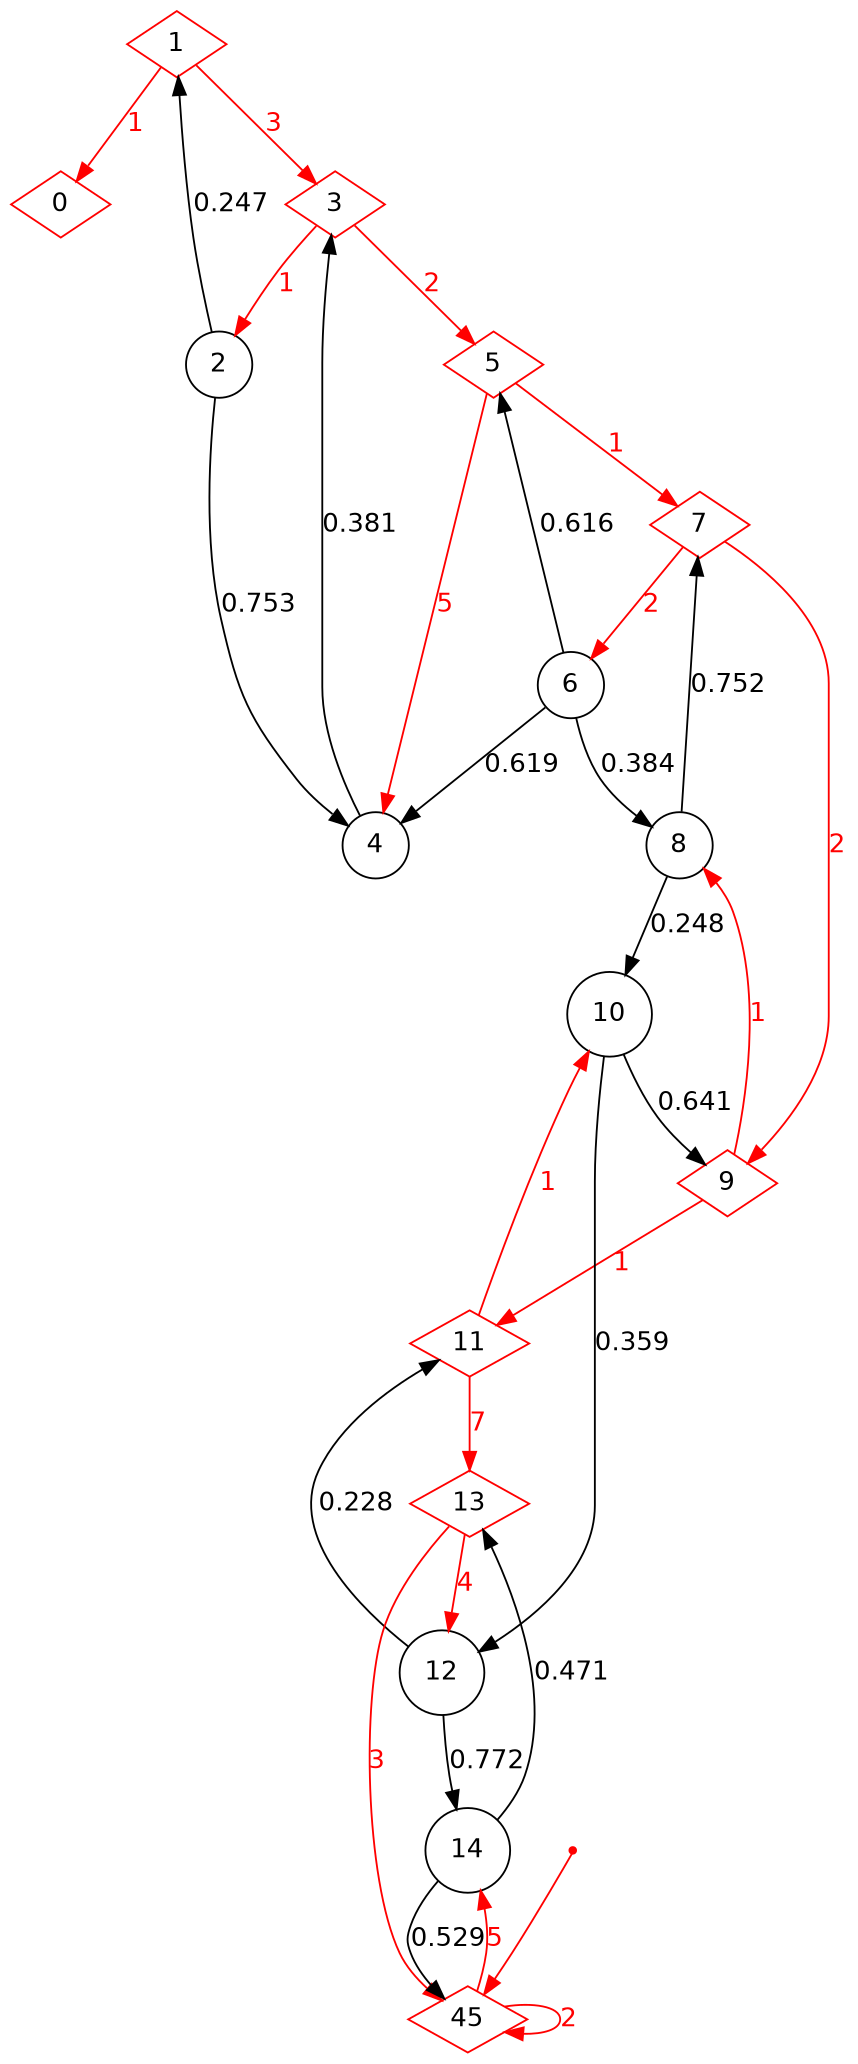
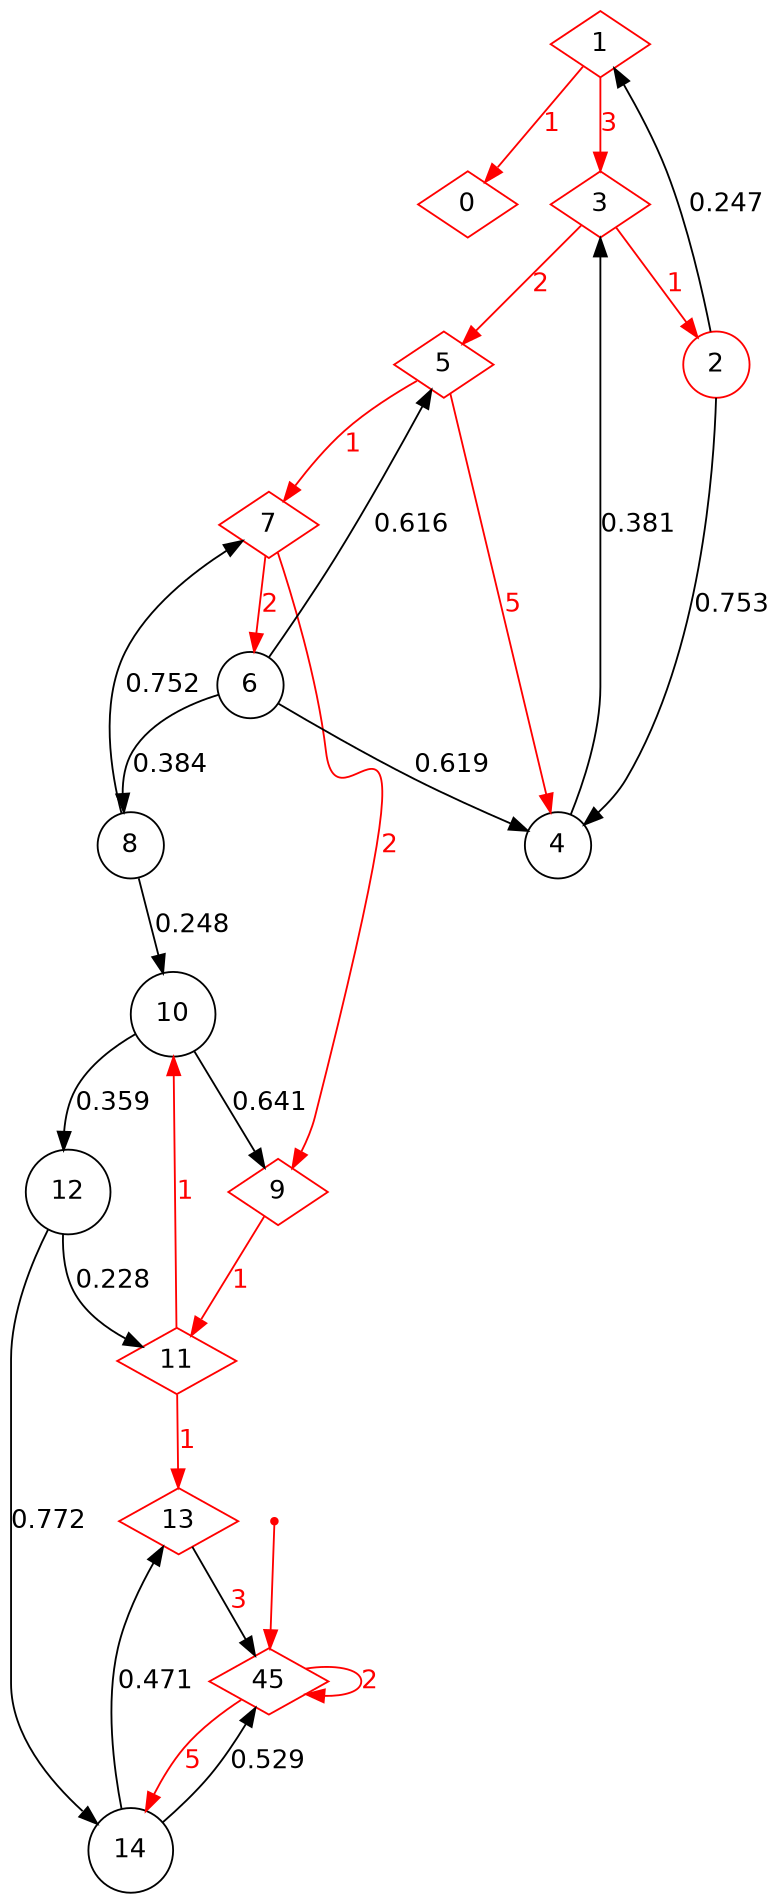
(219, 365) -> (716, 365)
(750, 1016) -> none
(479, 1424) -> (188, 1441)
(458, 1574) -> none
(370, 1753) -> (219, 1593)
